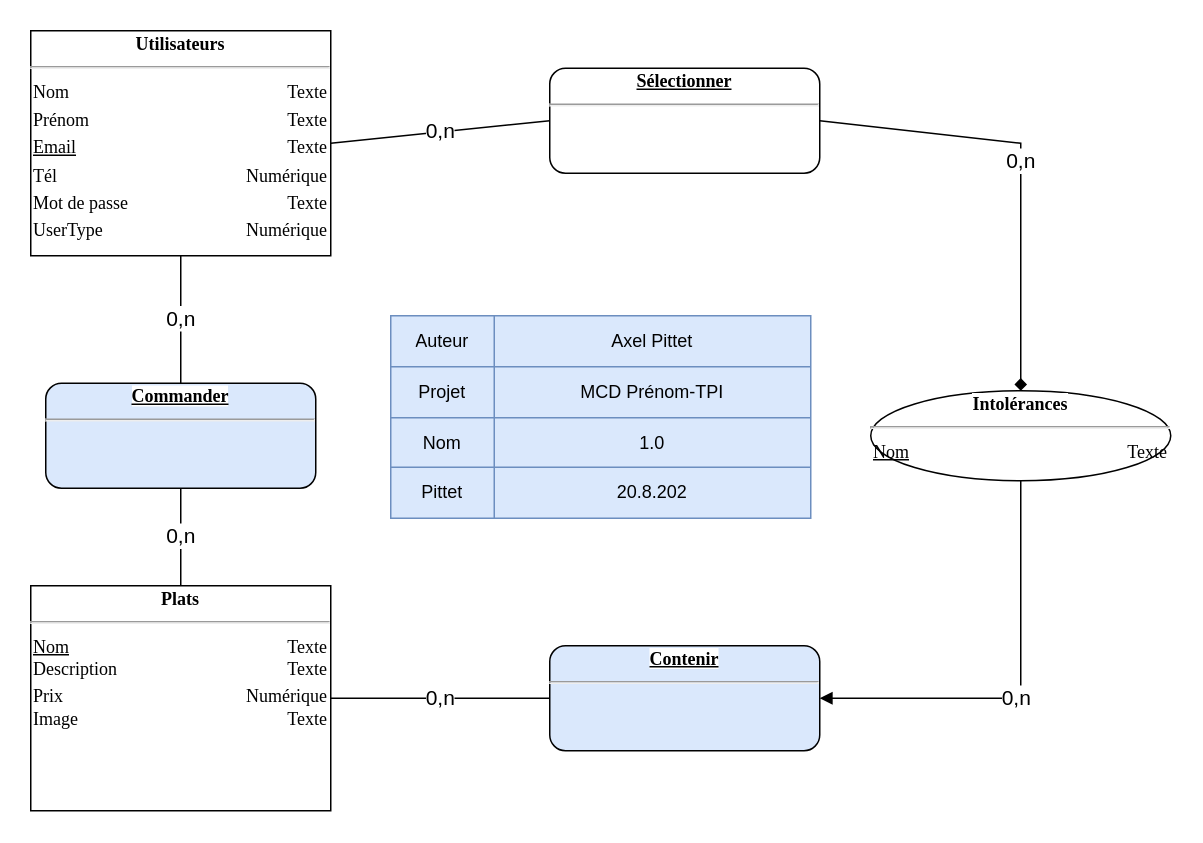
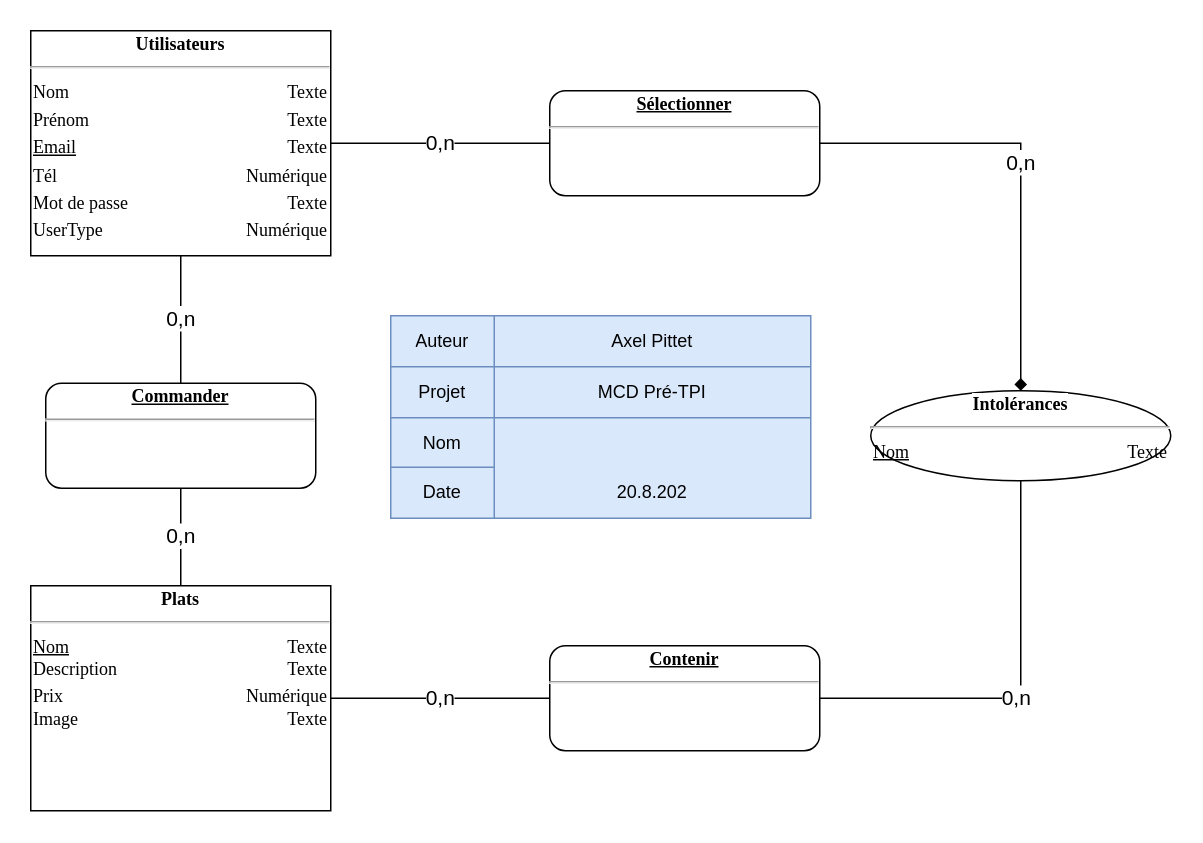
(685, 121) -> (685, 143)
(653, 392) -> (653, 392)
(181, 436) -> (181, 436)
(653, 443) -> none
(443, 493) -> (443, 493)
(685, 698) -> (685, 698)
(833, 698) -> (827, 698)
